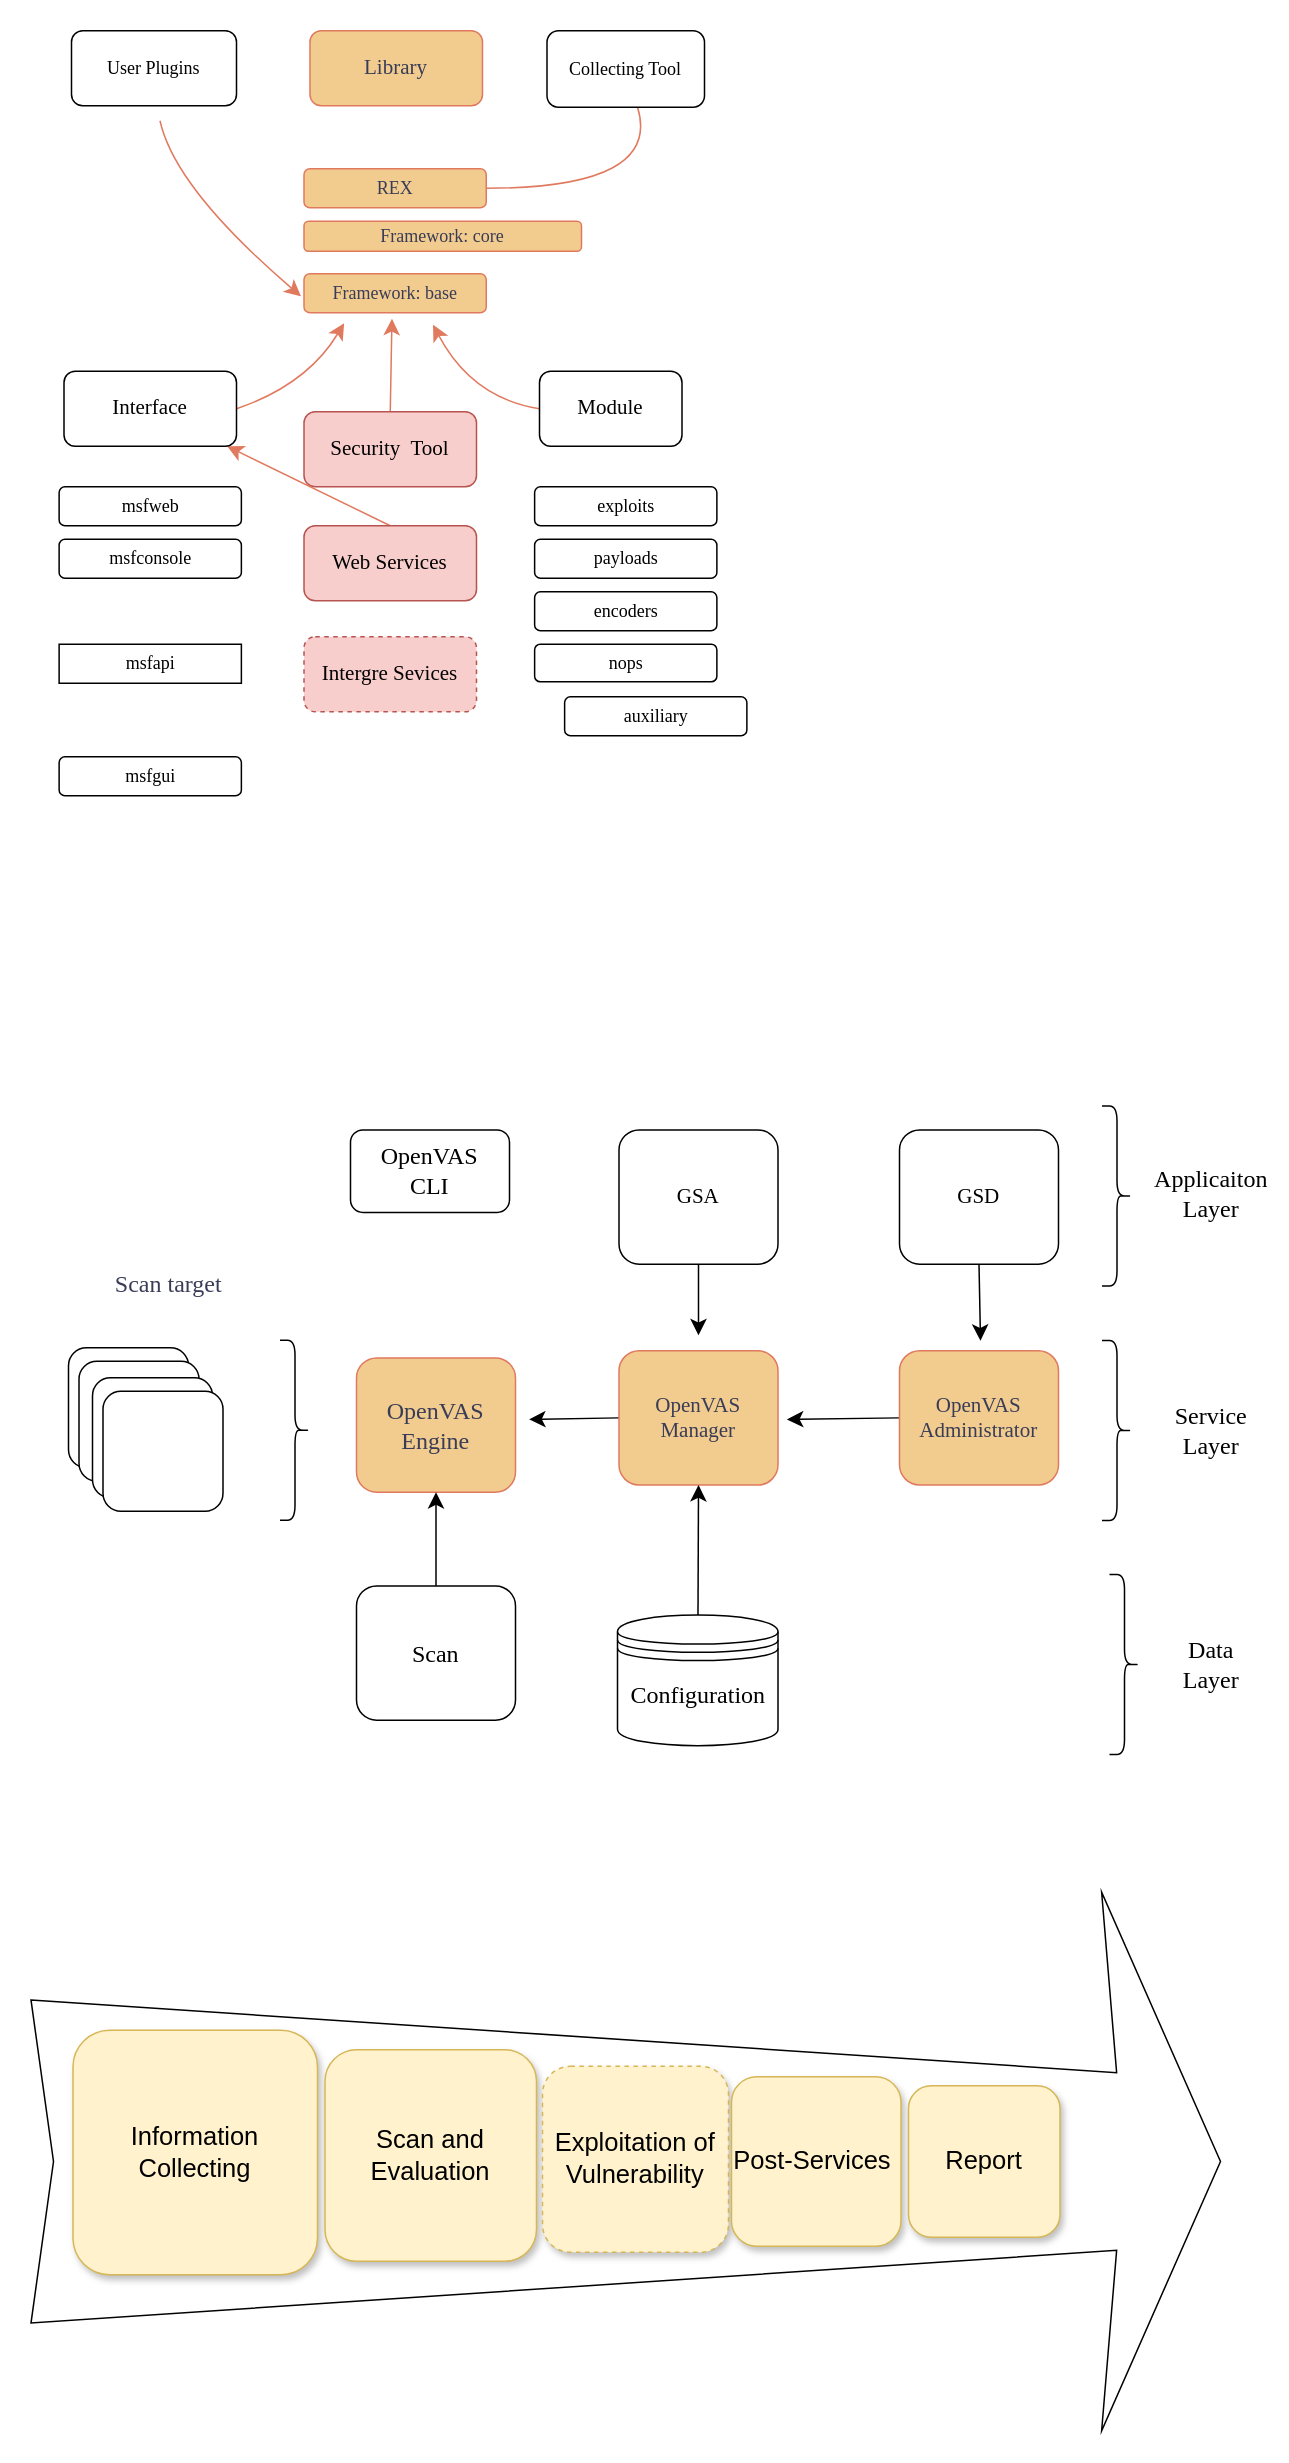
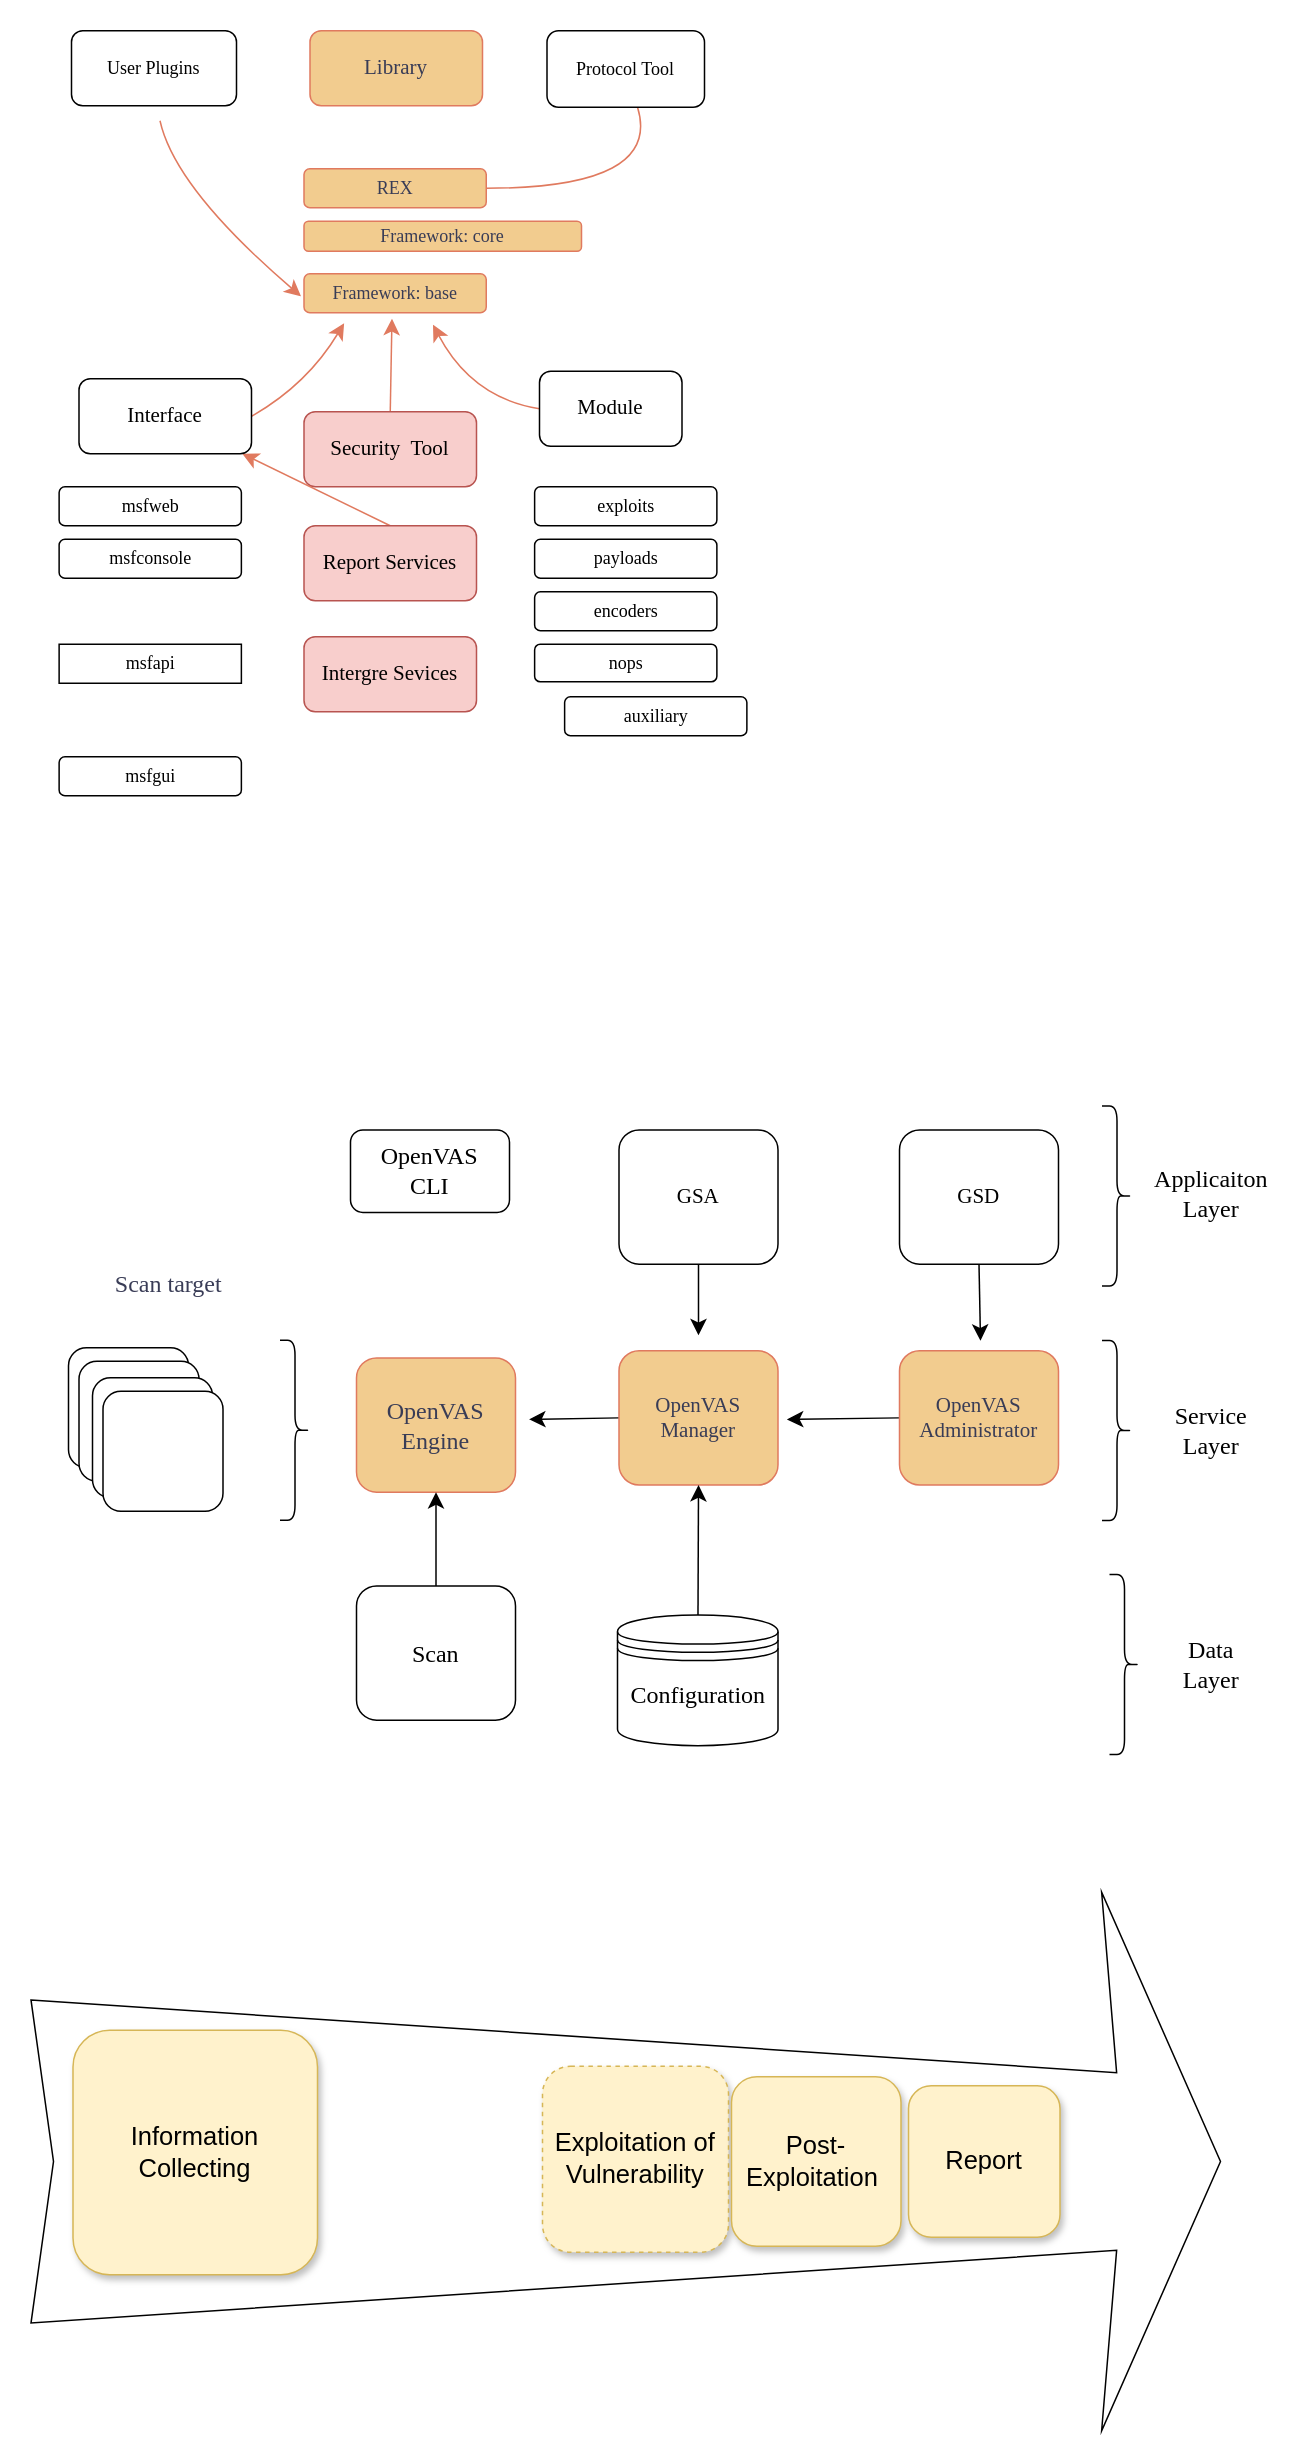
(626, 70) -> (626, 70)
(150, 409) -> (165, 416)
(390, 563) -> (390, 563)
(390, 674) -> (390, 674)
(431, 2156) -> none
(816, 2162) -> (816, 2162)
